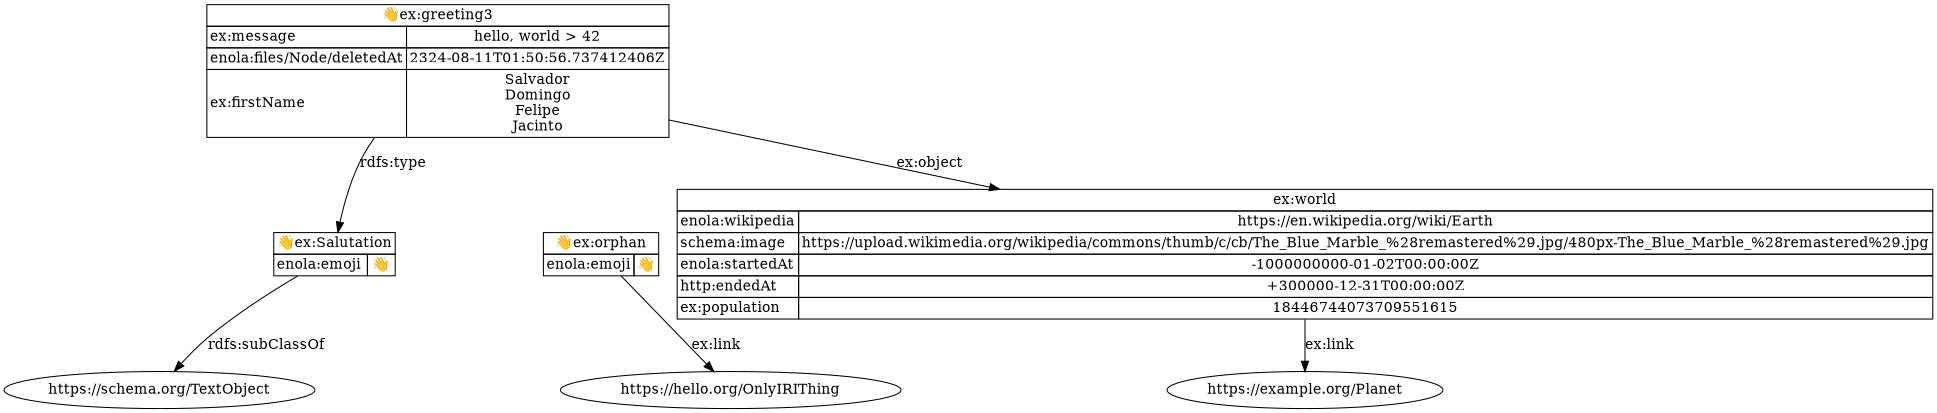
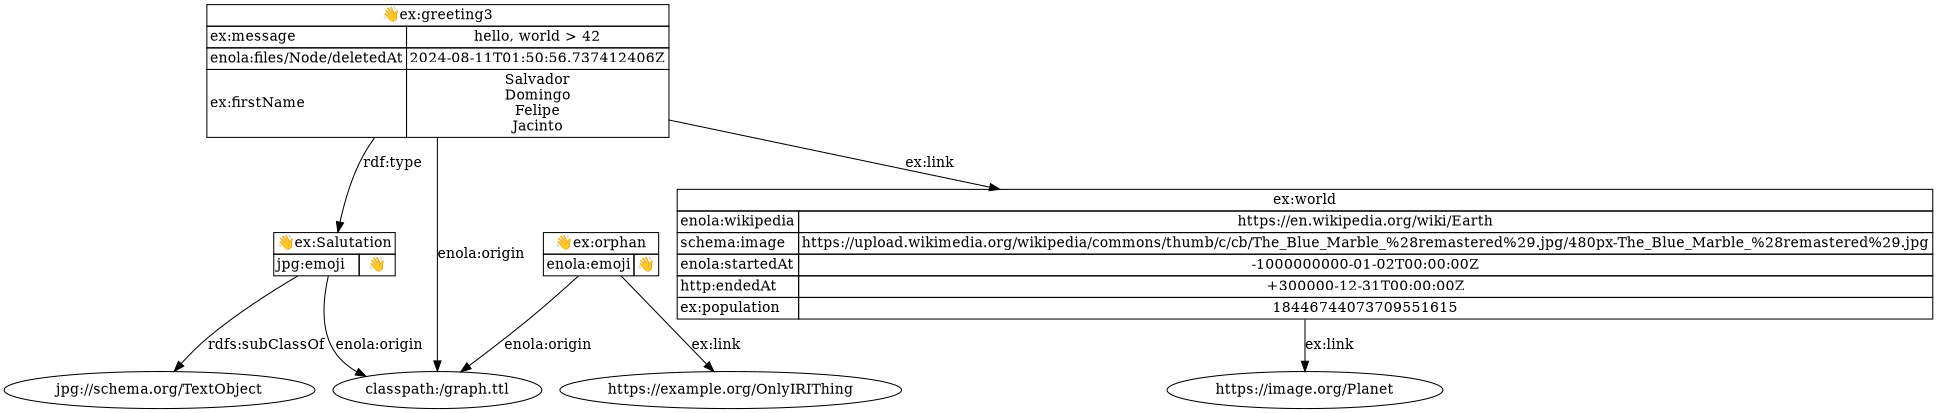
(538, 58) -> (538, 58)
(393, 163) -> (393, 163)
(930, 163) -> (930, 163)
(319, 264) -> (311, 264)
(160, 390) -> (160, 390)
none -> (437, 390)
(731, 390) -> (731, 390)
(1305, 390) -> (1305, 390)
